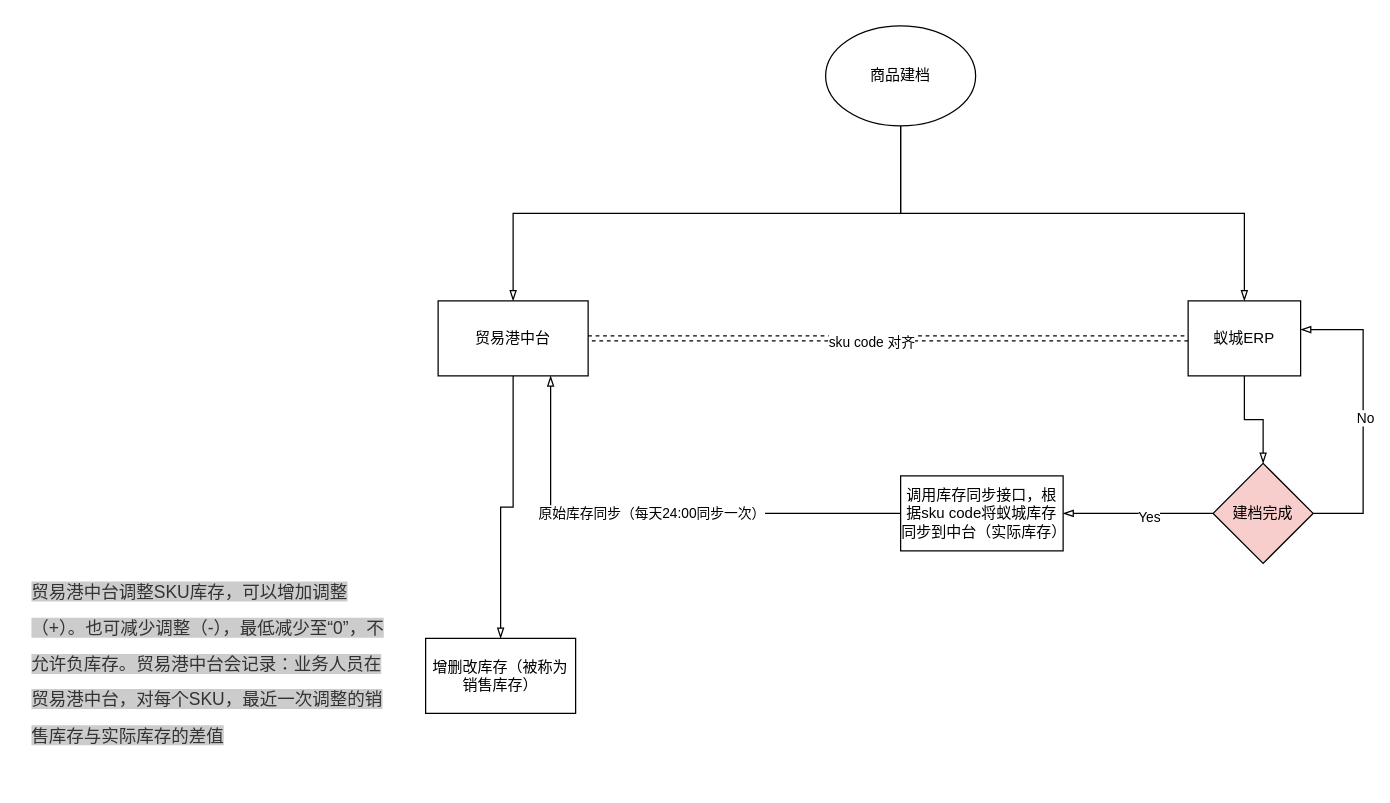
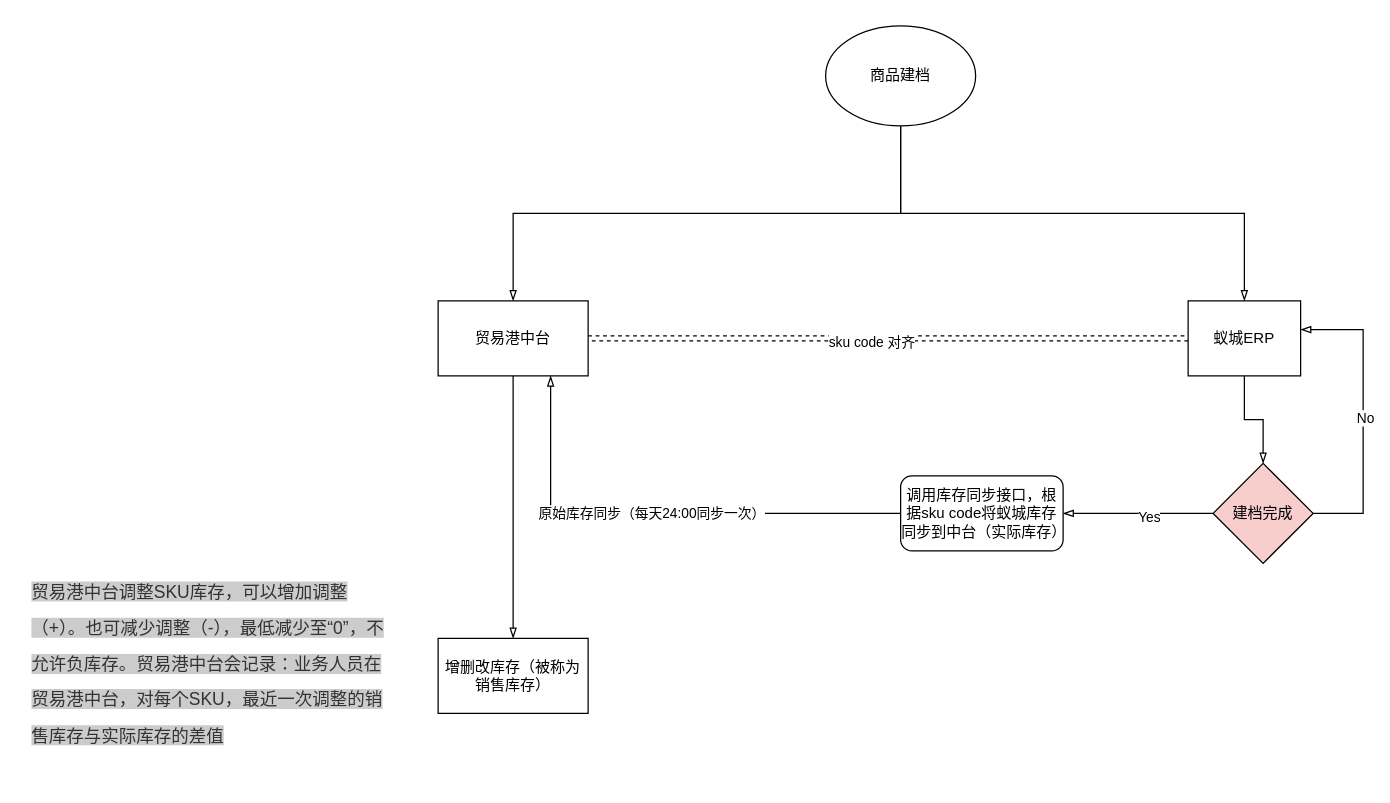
(982, 513) -> (982, 513)
(501, 676) -> (513, 676)
